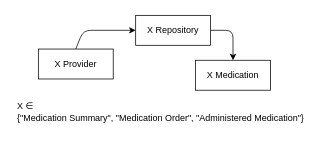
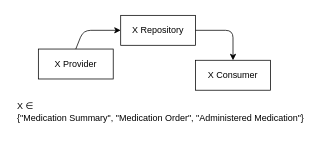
(173, 30) -> (158, 30)
(233, 75) -> (233, 75)
